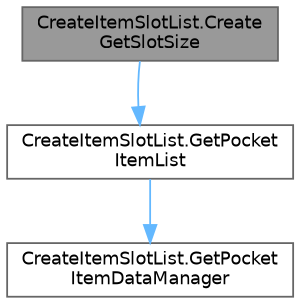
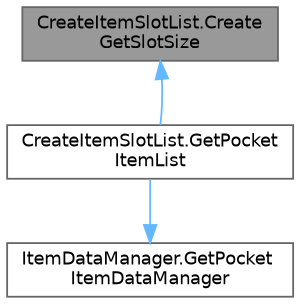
(138, 84) -> (162, 102)
(150, 270) -> (150, 270)
